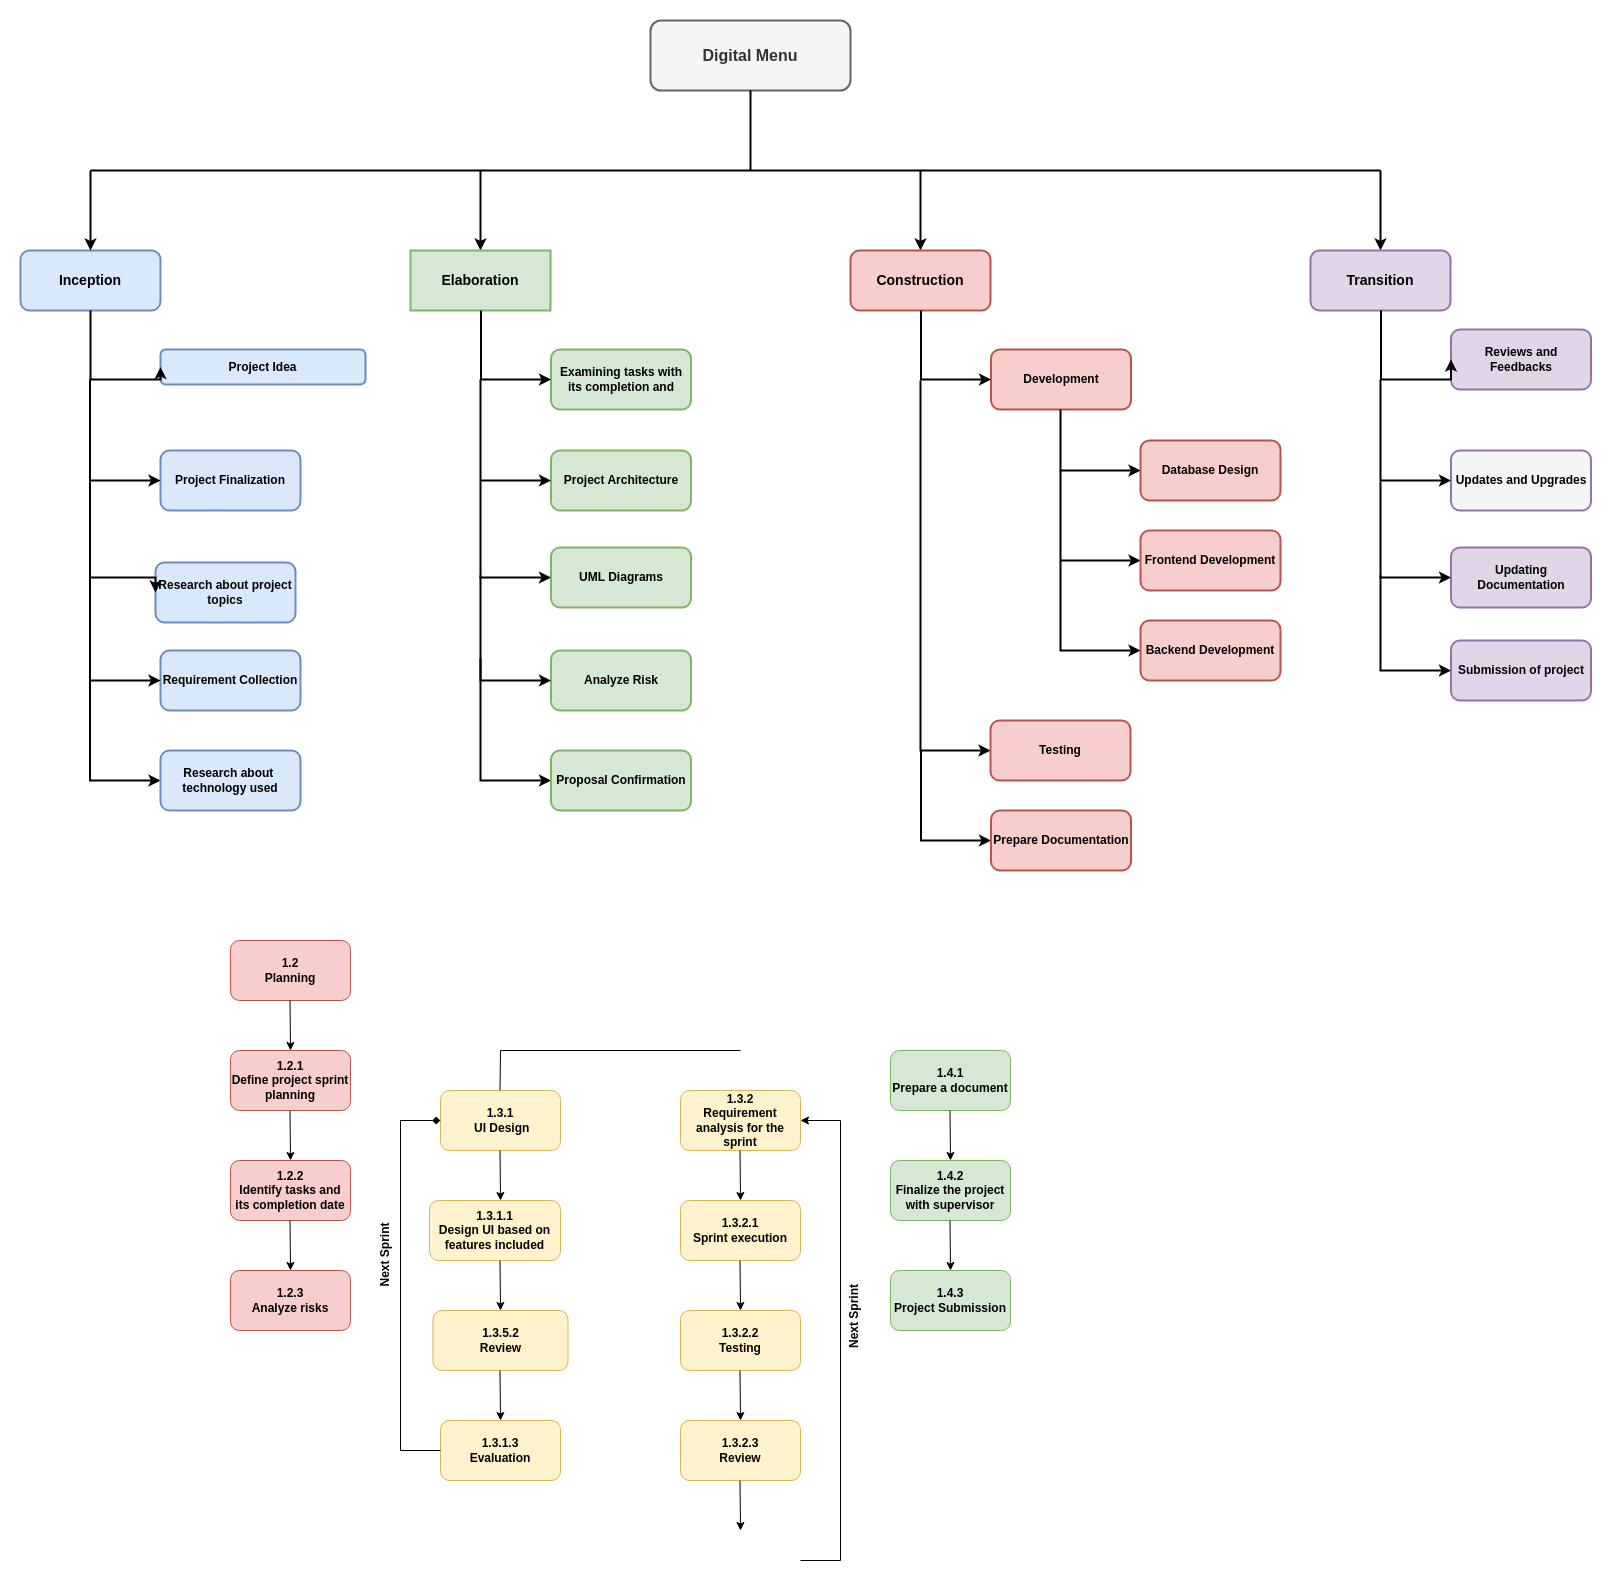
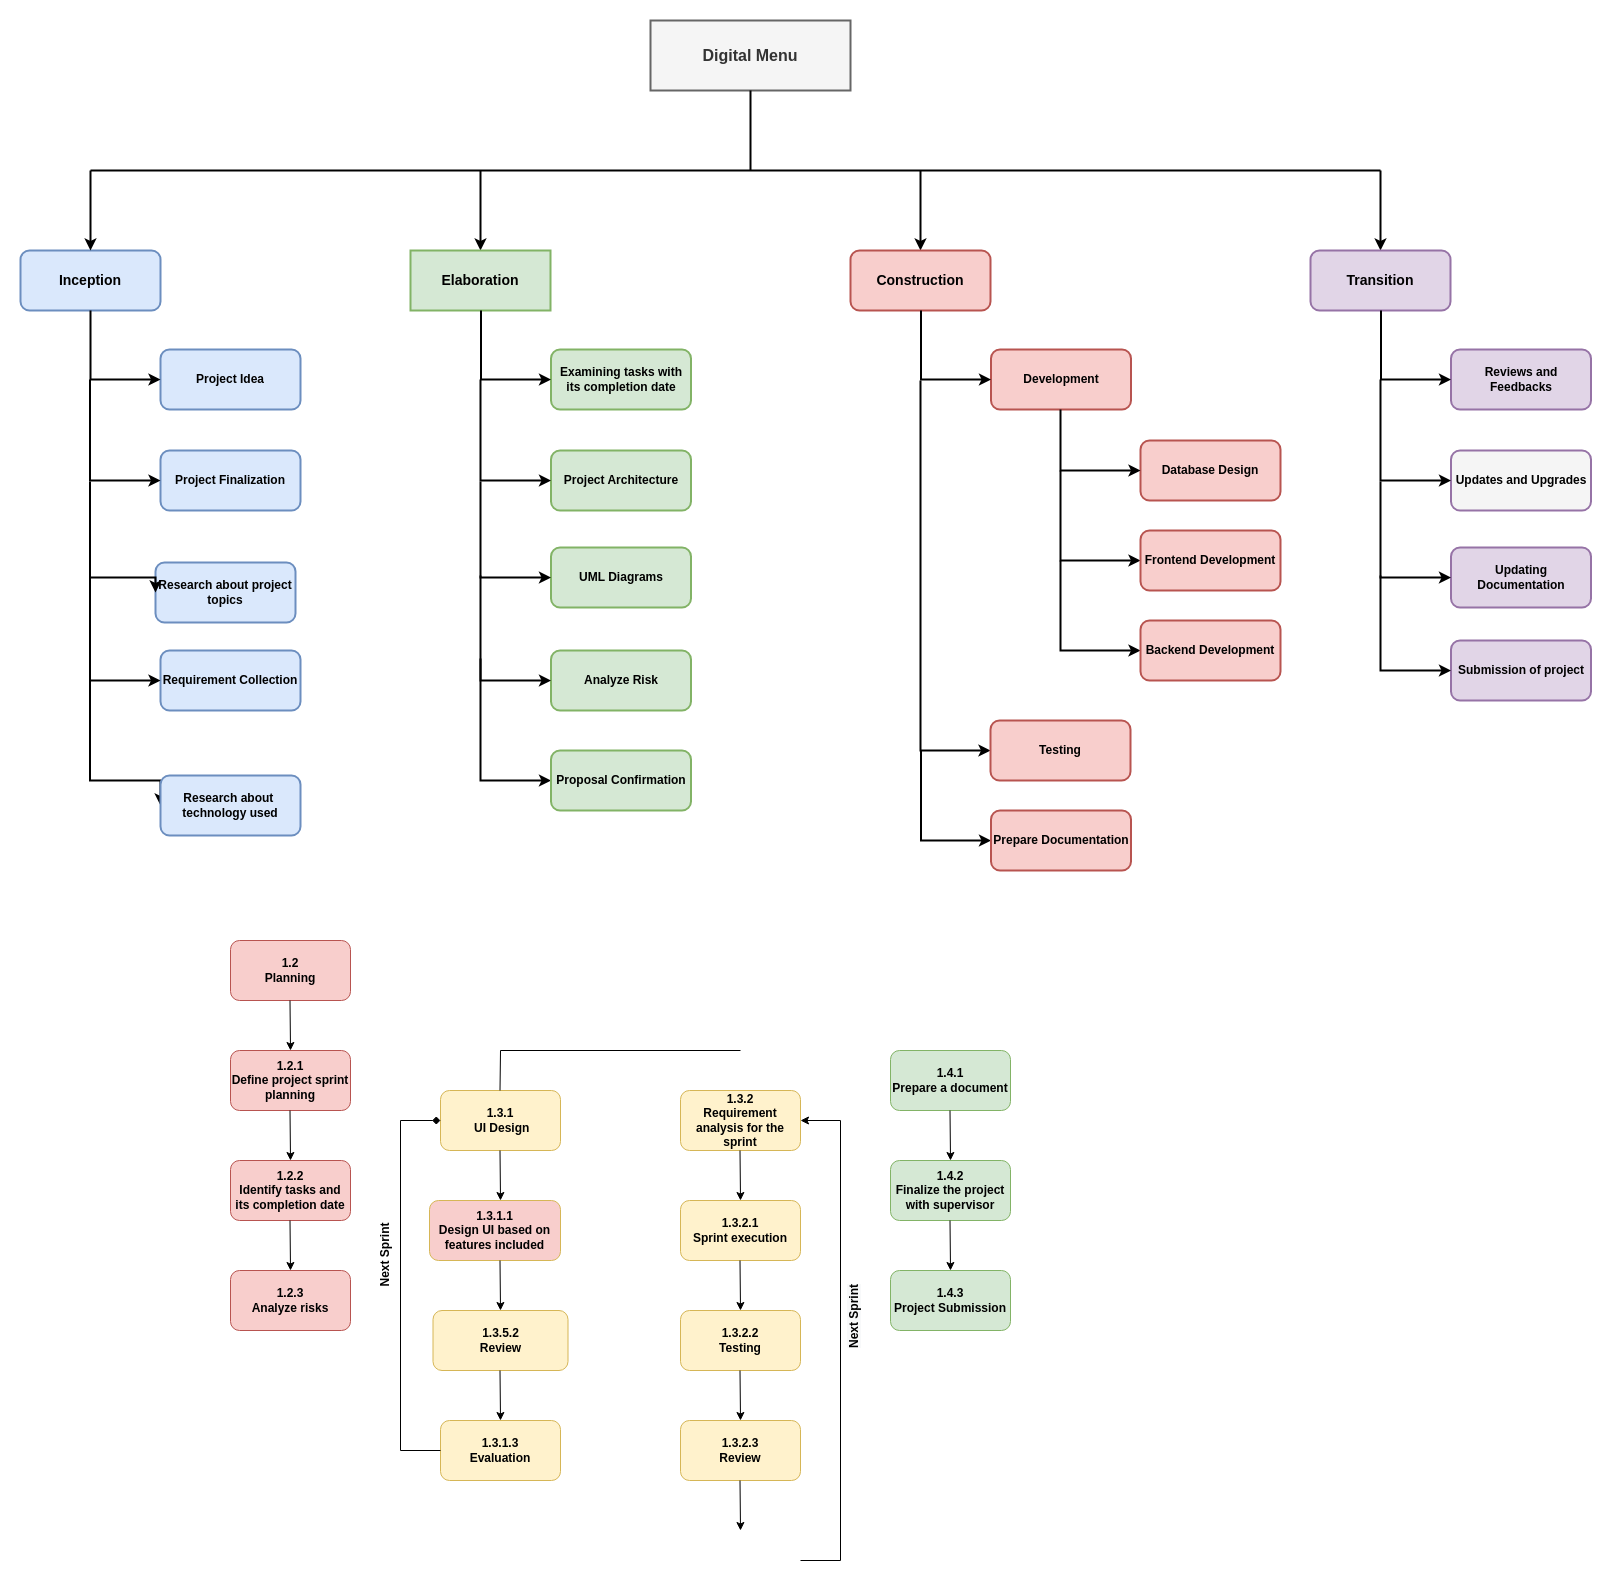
(751, 56) -> (751, 56)
(1521, 360) -> (1521, 380)
(263, 367) -> (231, 380)
(622, 380) -> (622, 380)
(231, 781) -> (231, 806)
(495, 1231) -> (495, 1231)
